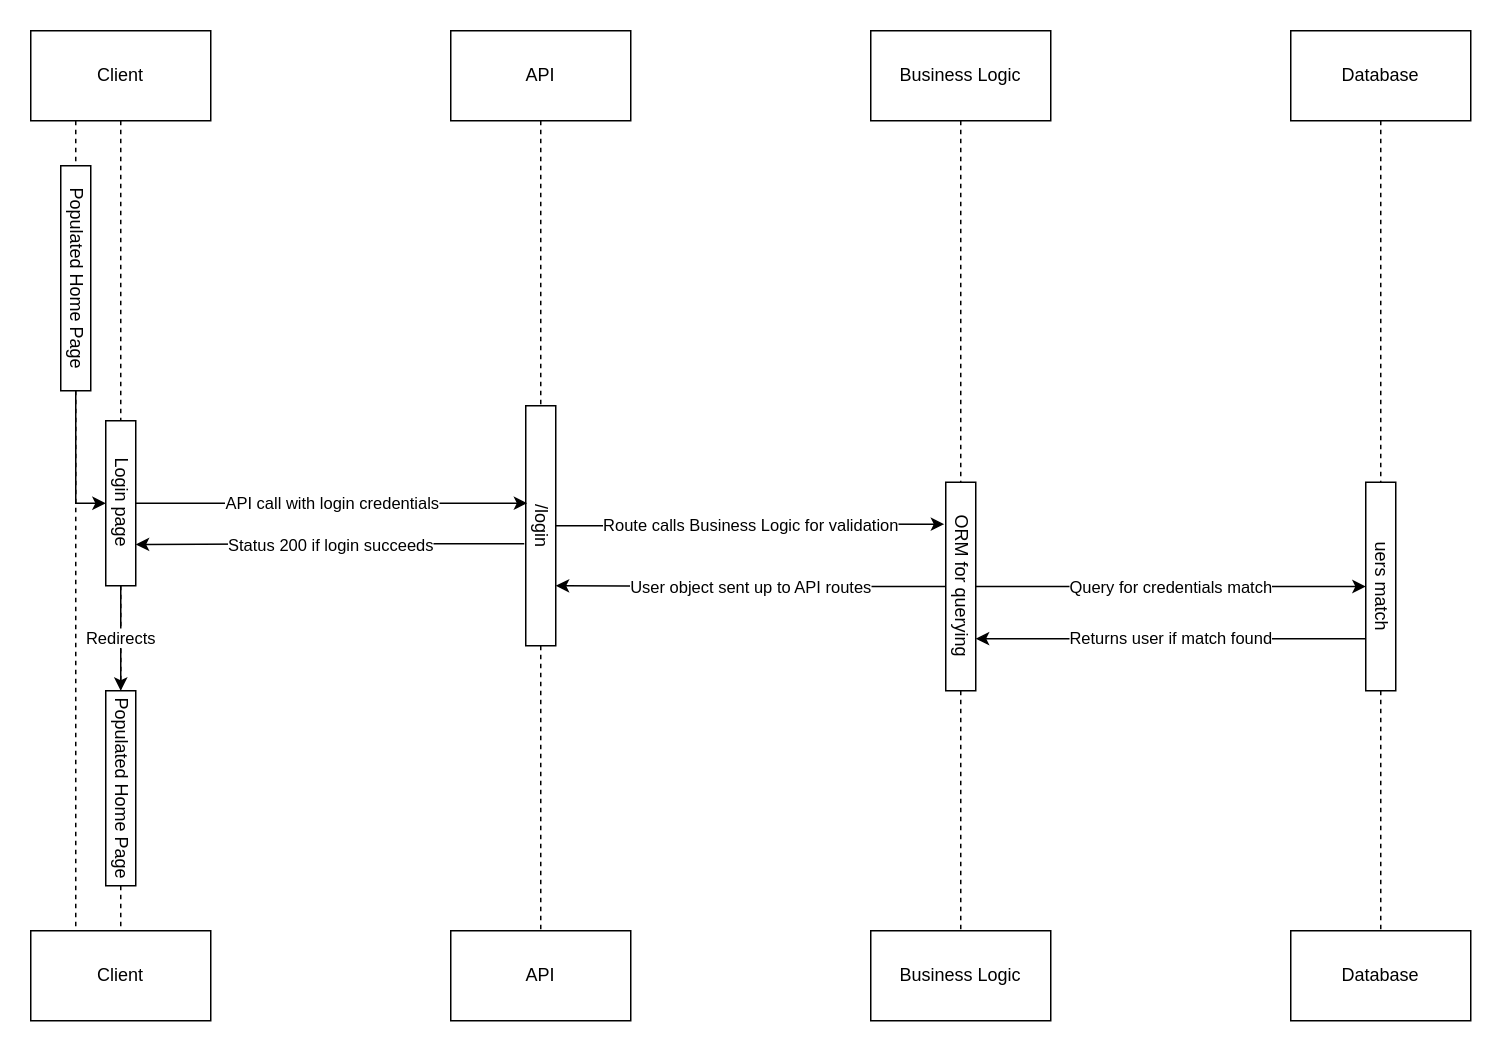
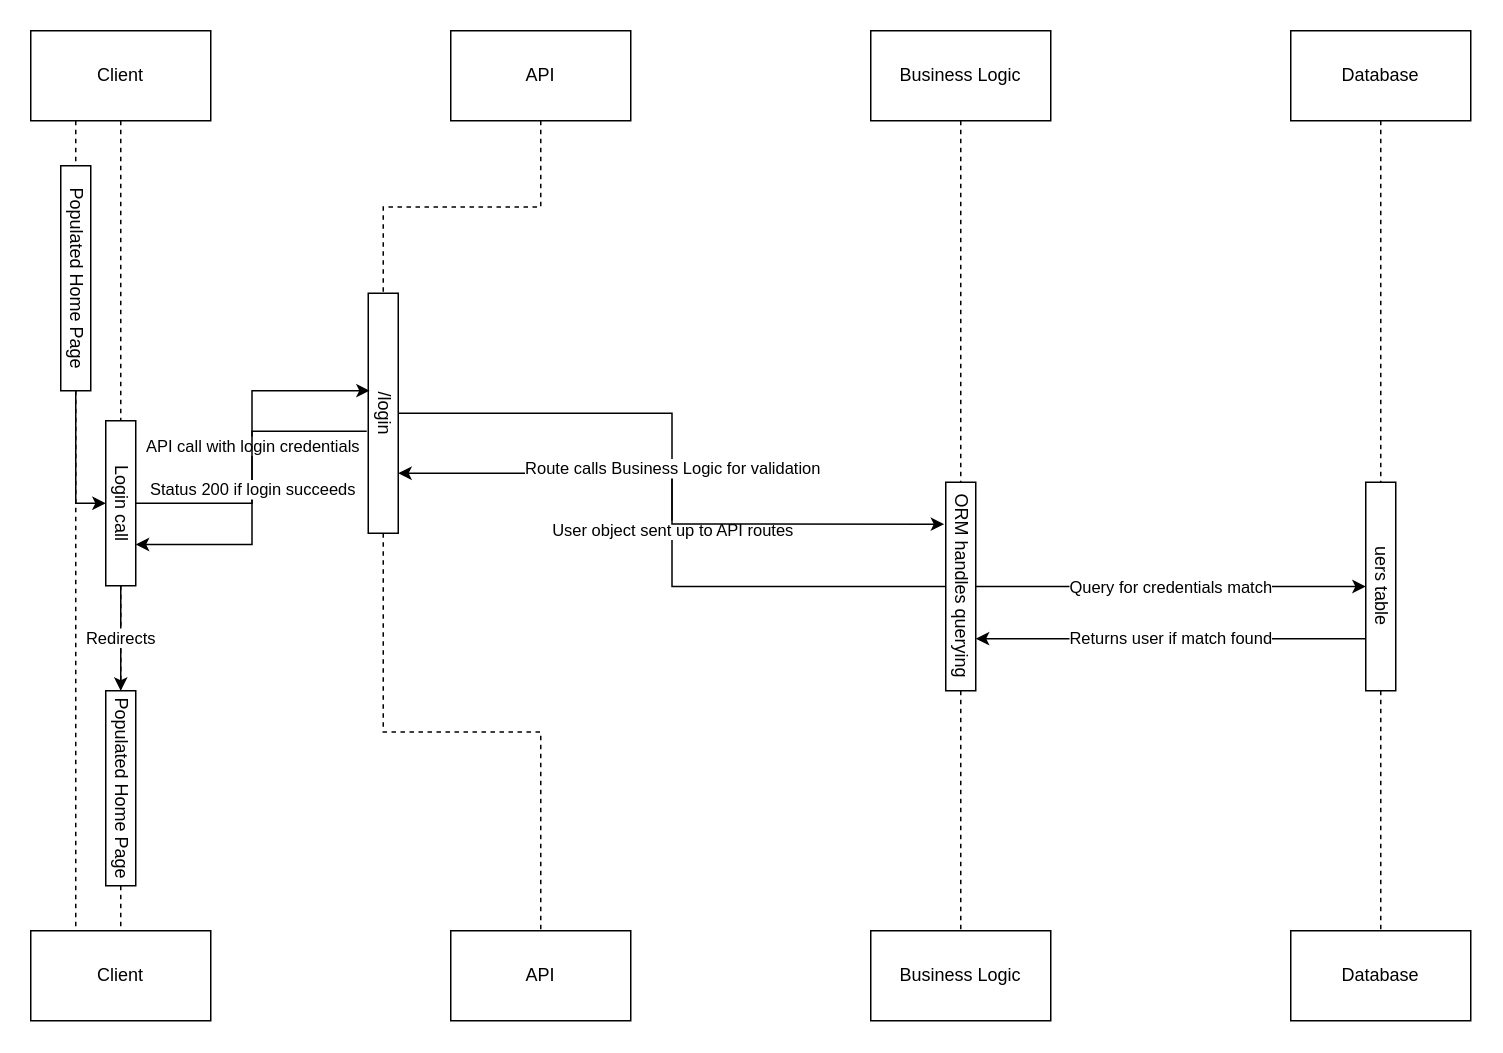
(122, 424) -> (122, 424)
(962, 485) -> (962, 485)
(1382, 485) -> (1382, 485)
(541, 526) -> (383, 413)
